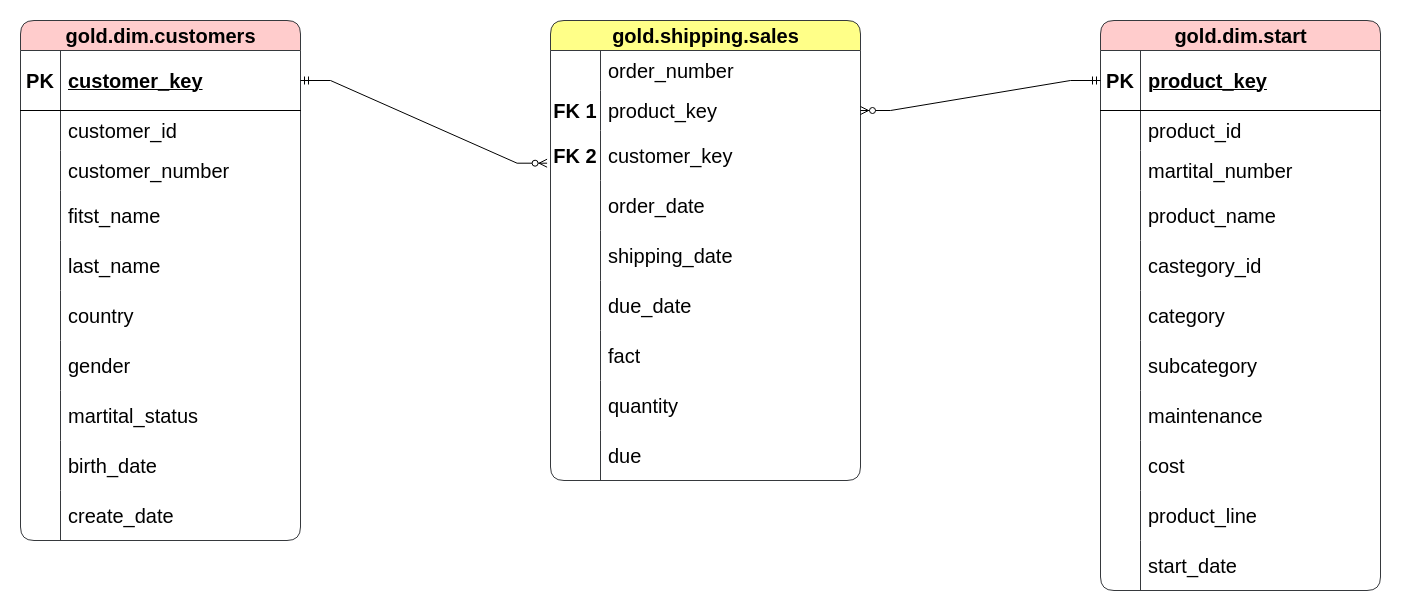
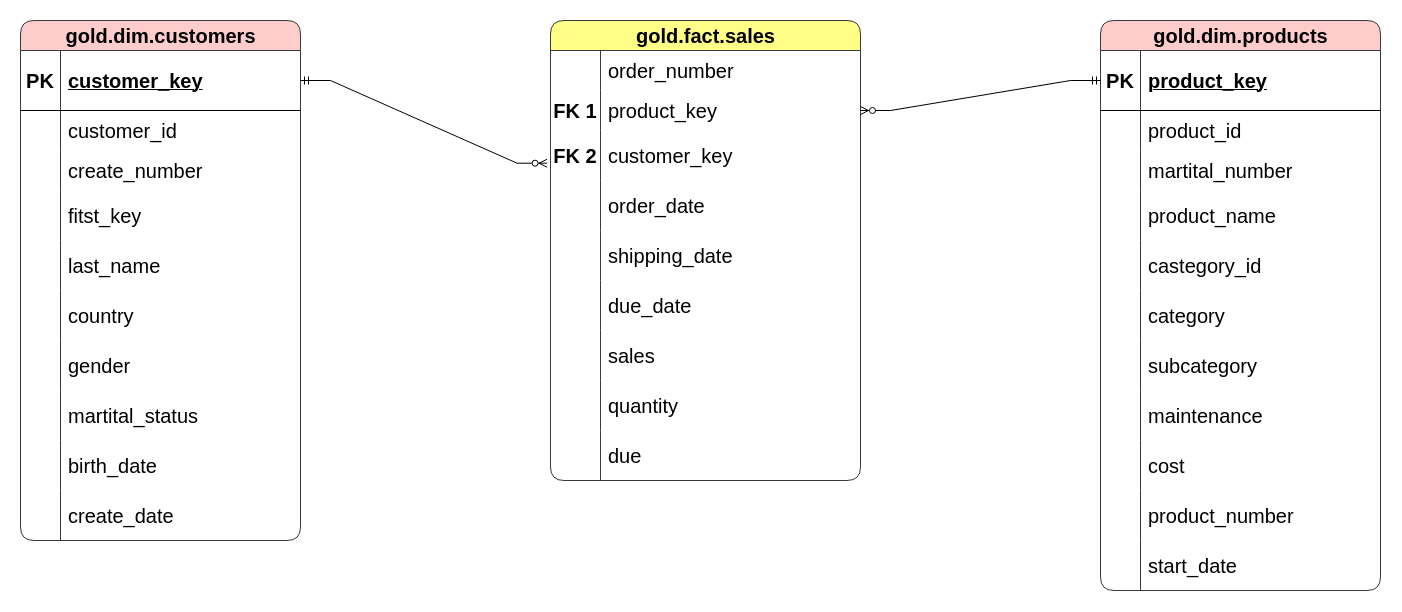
(706, 36) -> (706, 36)
(1241, 36) -> (1241, 36)
(119, 171) -> (112, 171)
(101, 216) -> (97, 216)
(622, 356) -> (624, 356)
(1186, 516) -> (1196, 516)
